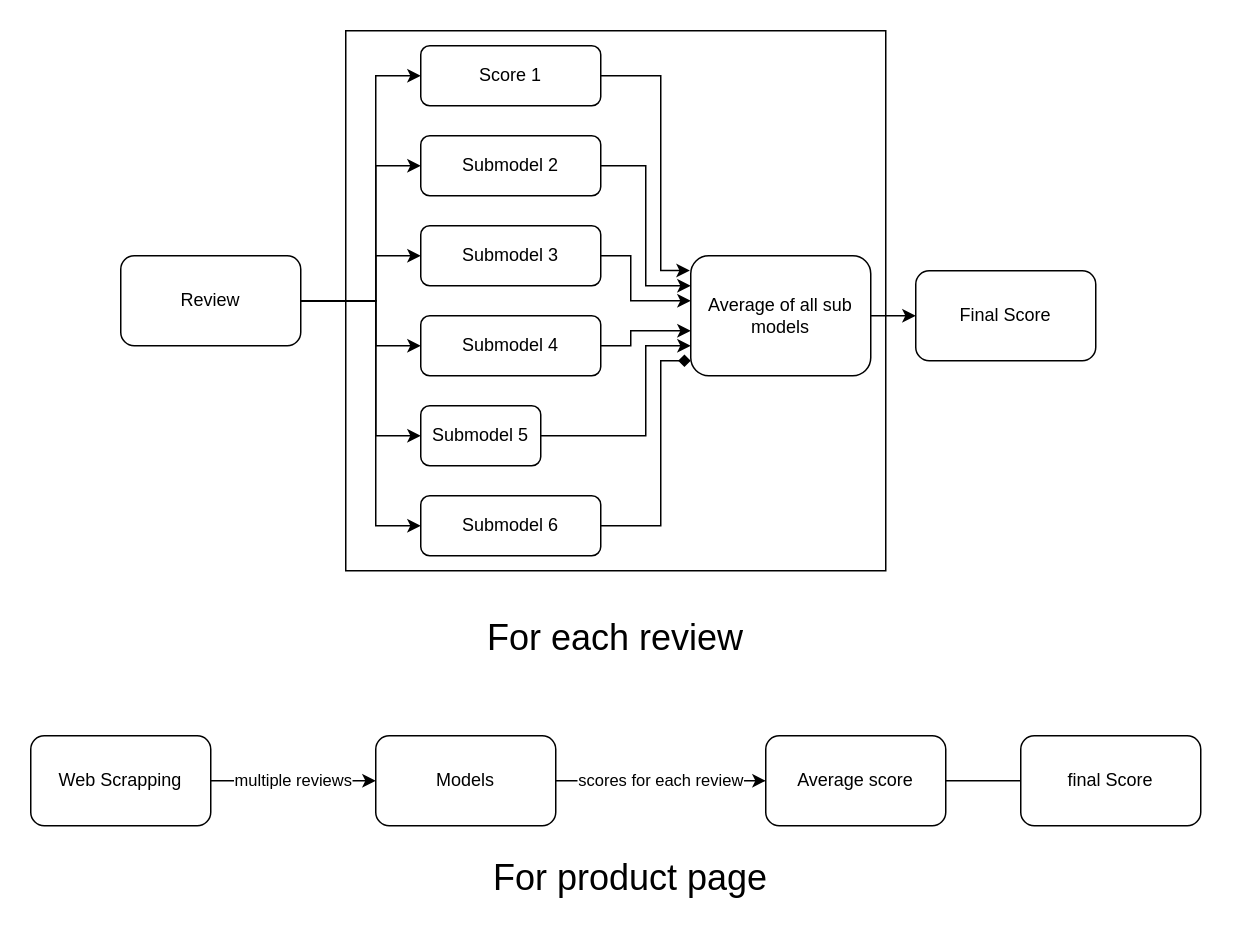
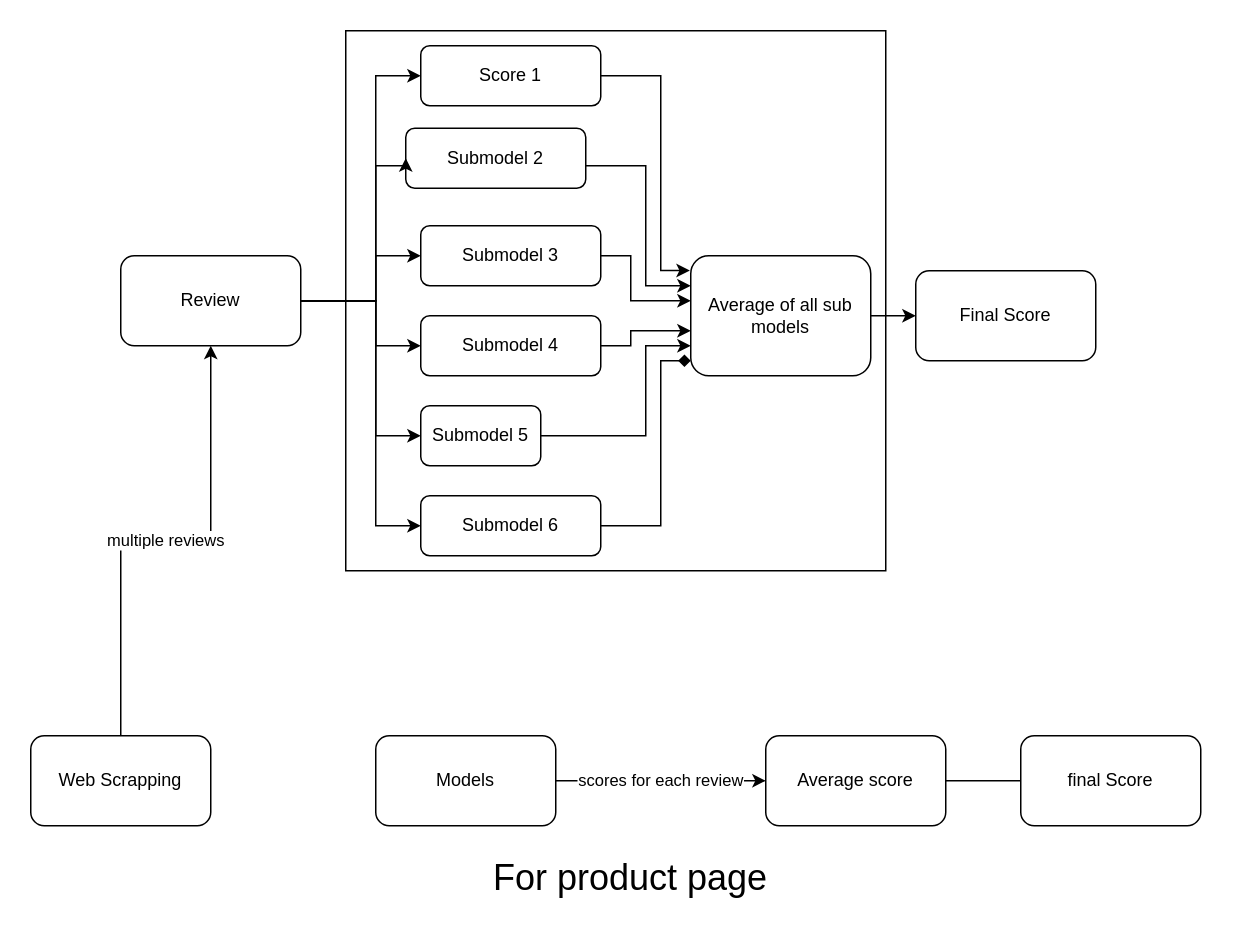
(511, 166) -> (496, 158)
(616, 638) -> none
(288, 781) -> (161, 541)
